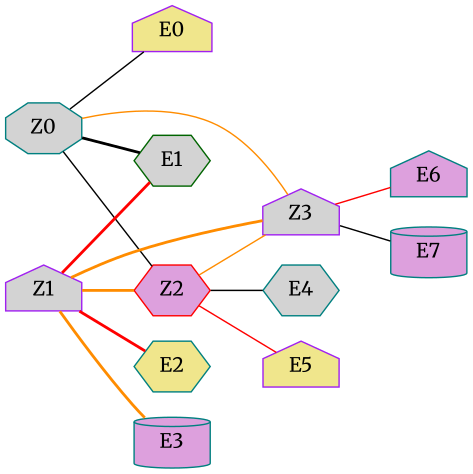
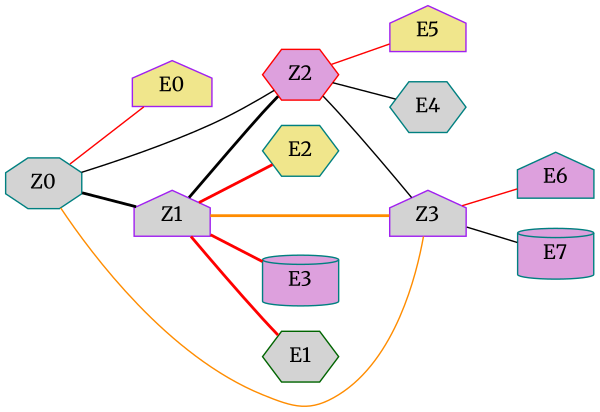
(107, 80) -> (107, 135)
(111, 145) -> (109, 200)
(232, 255) -> (368, 146)
(108, 290) -> (233, 146)
(101, 366) -> (237, 248)
